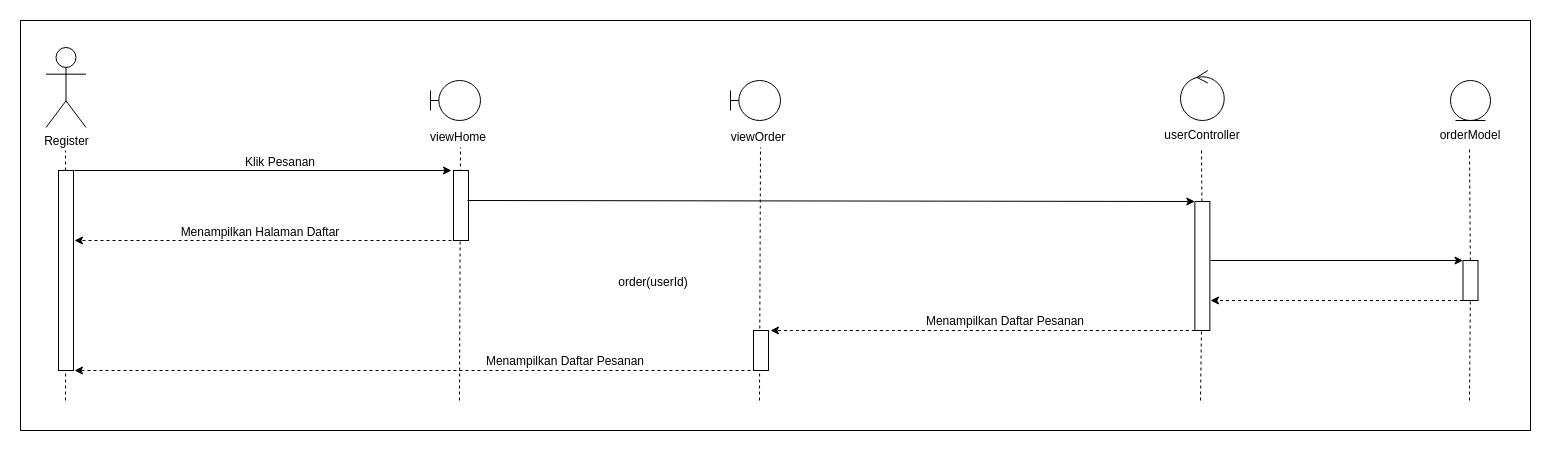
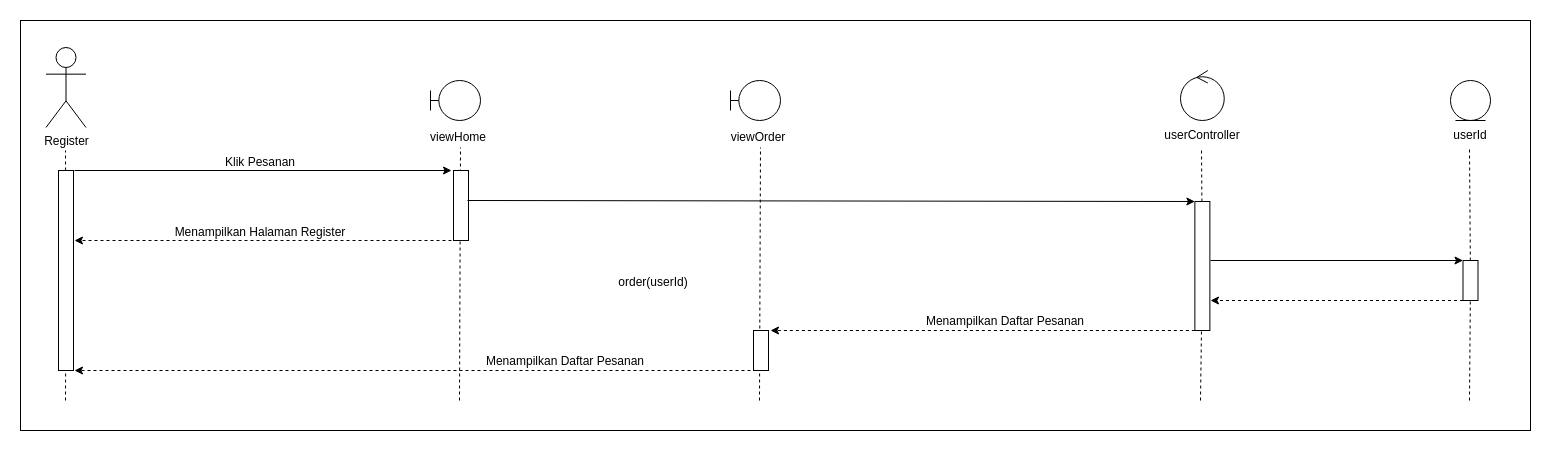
(1471, 136) -> (1471, 136)
(281, 163) -> (261, 163)
(261, 233) -> (261, 233)
